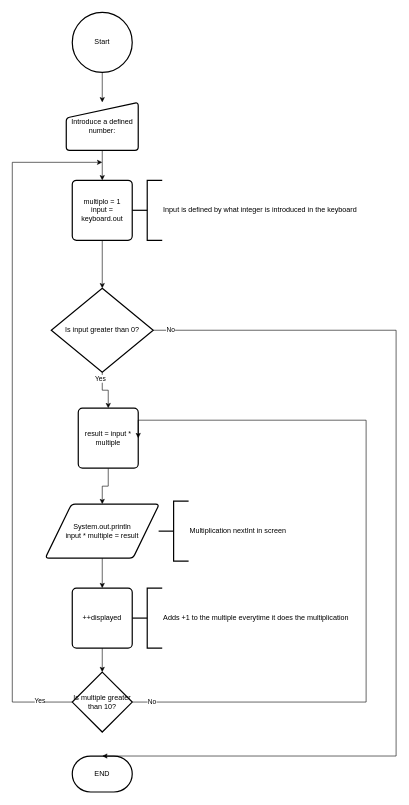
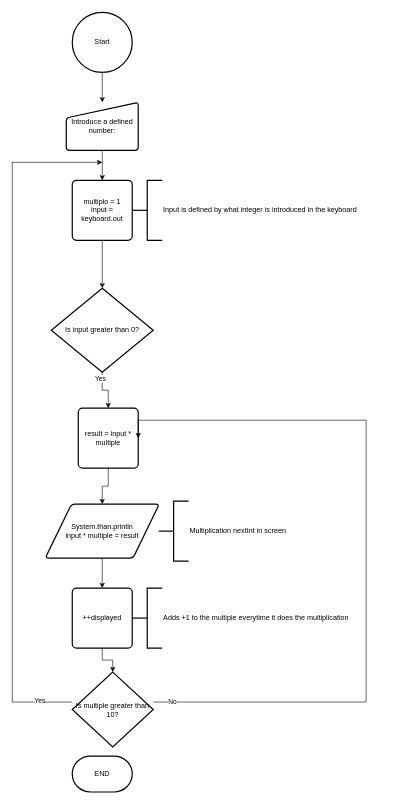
(170, 330) -> none
(102, 531) -> (102, 531)
(102, 702) -> (113, 710)
